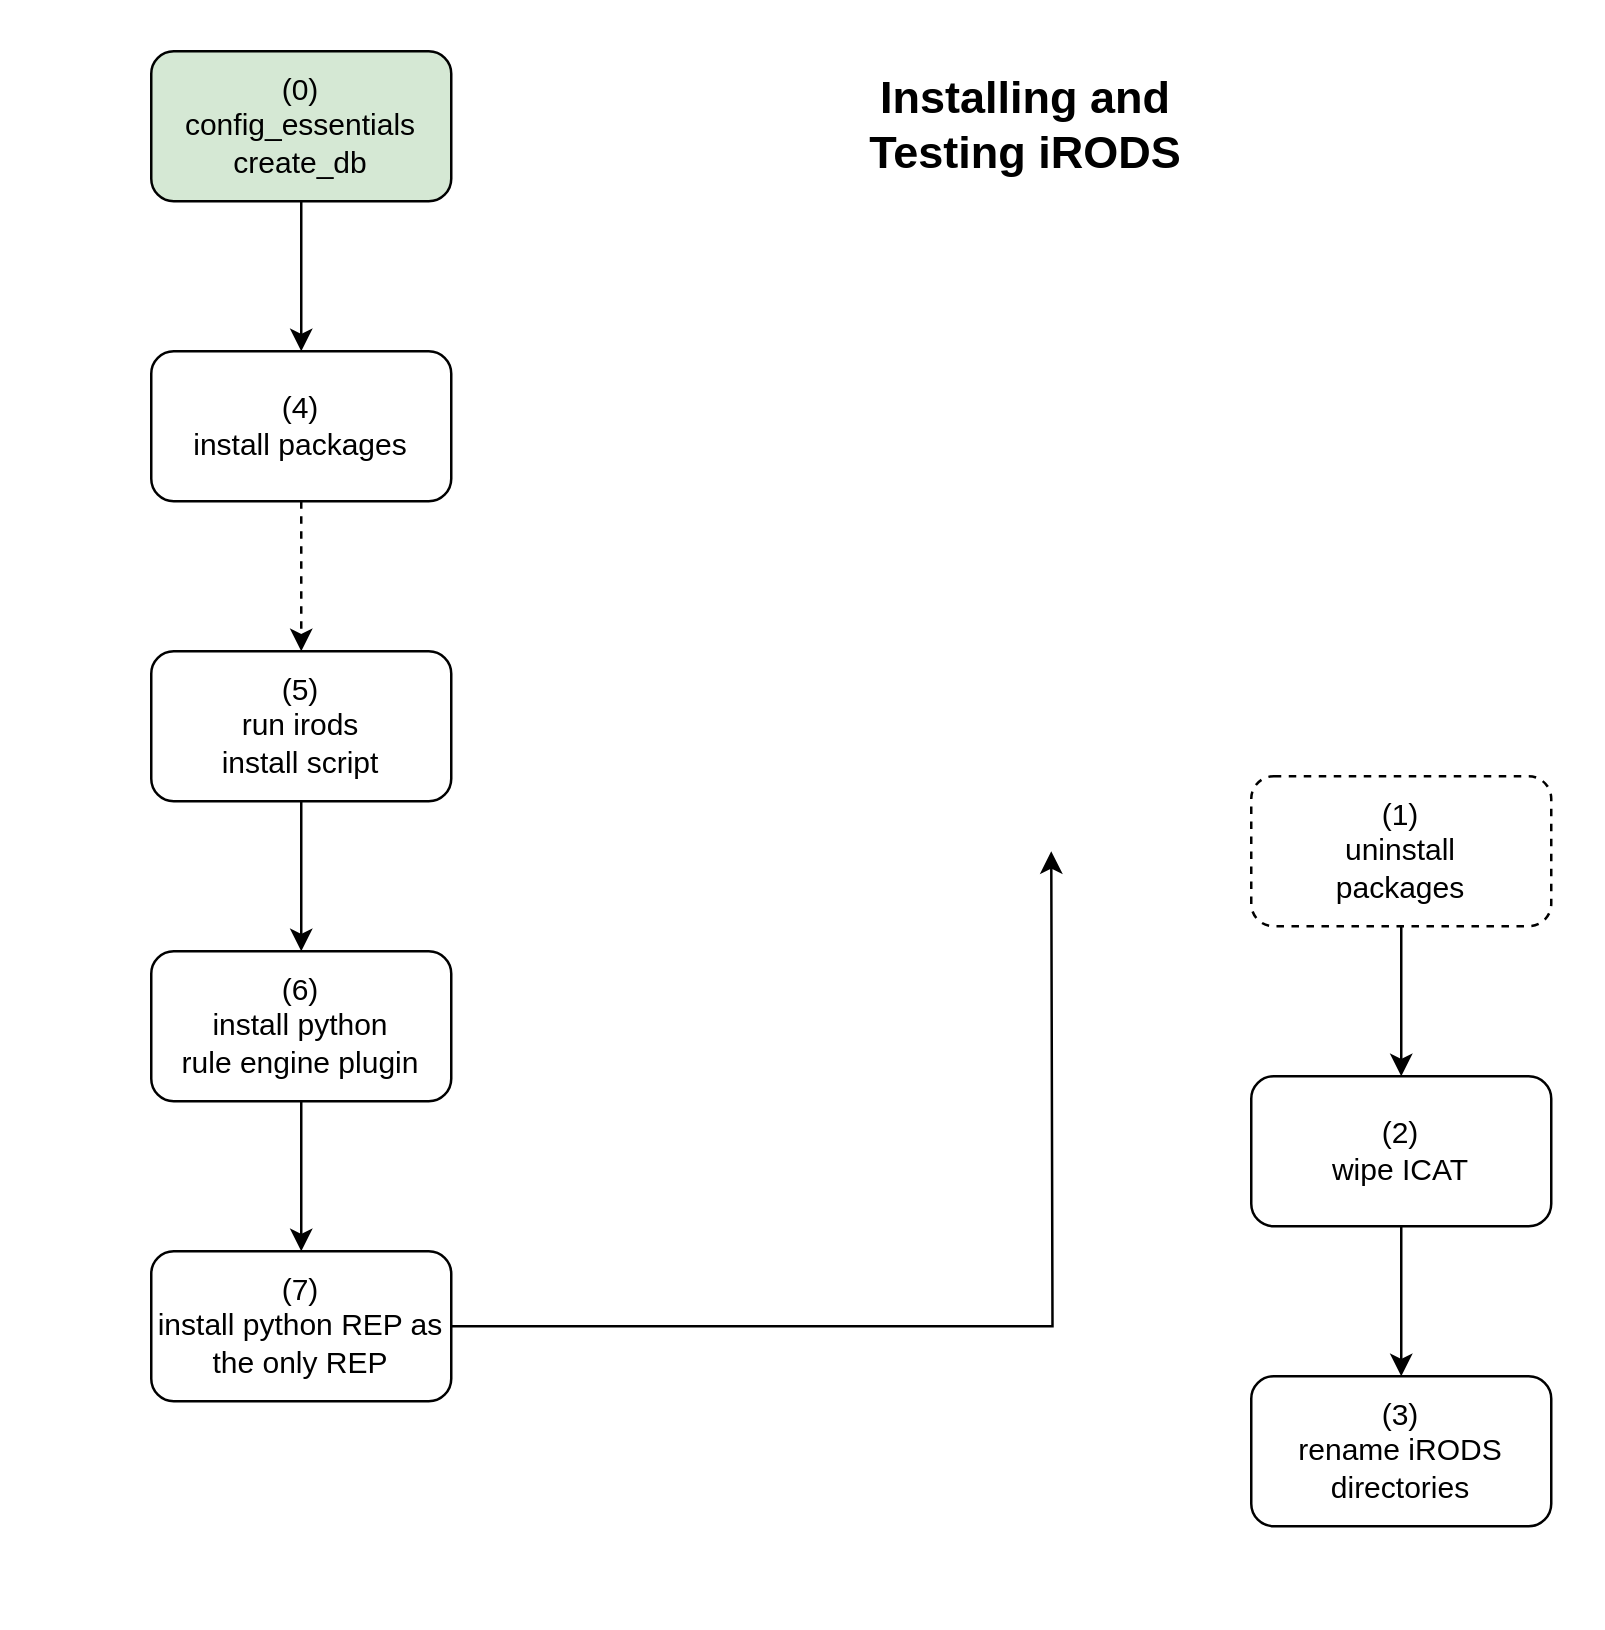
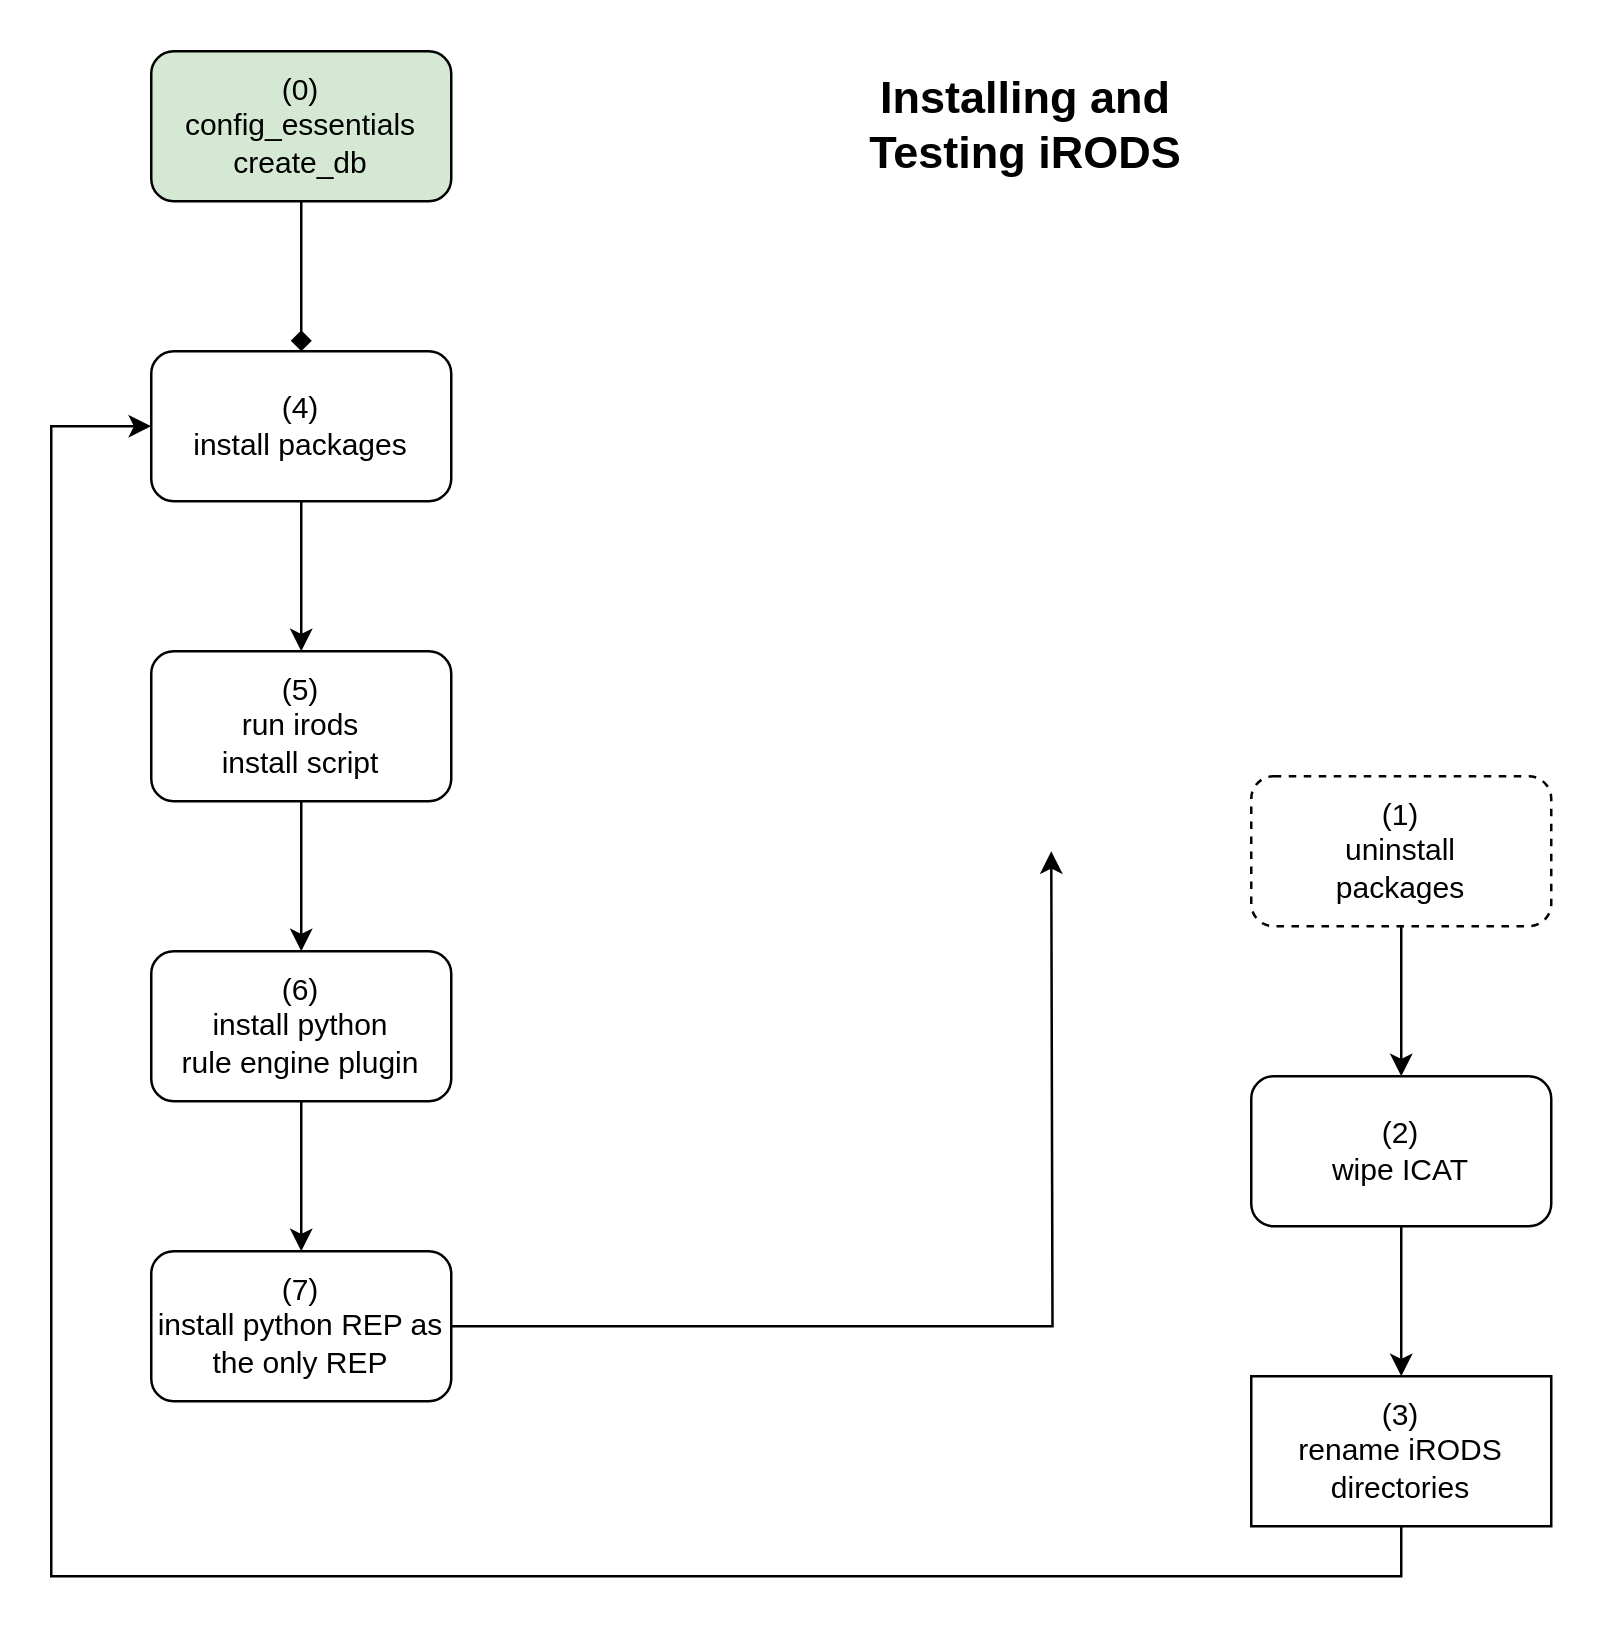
(301, 332) -> (301, 331)
(301, 571) -> (301, 571)
(1401, 1451) -> (1401, 1451)
none -> (134, 1576)
